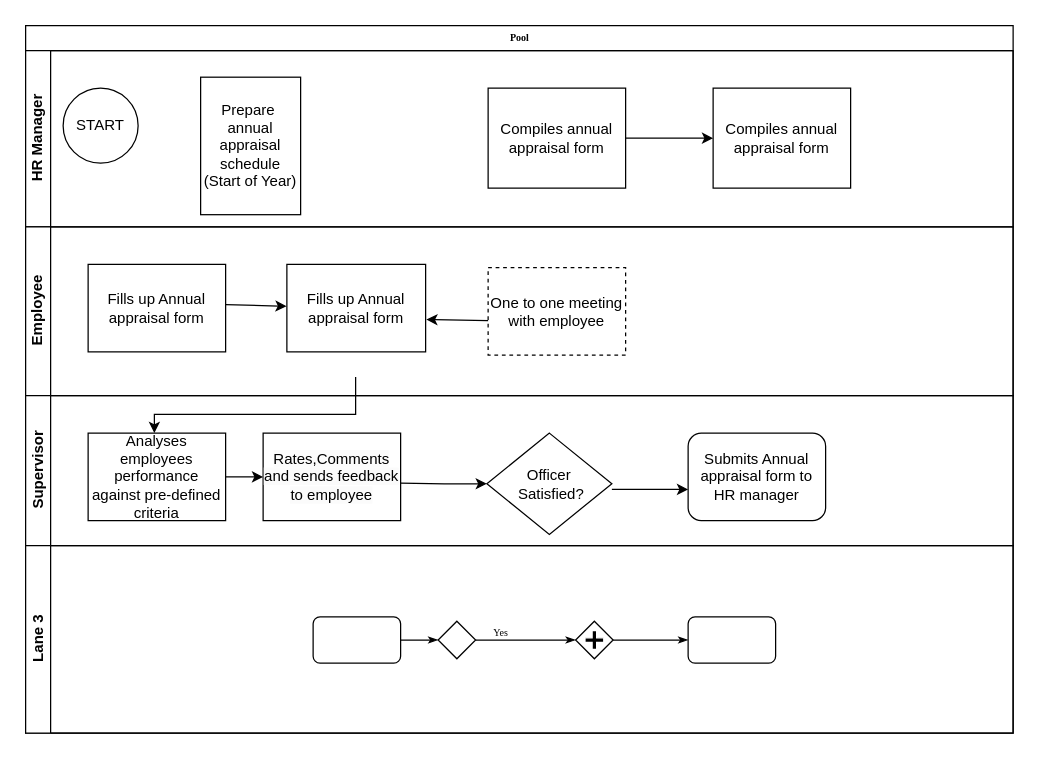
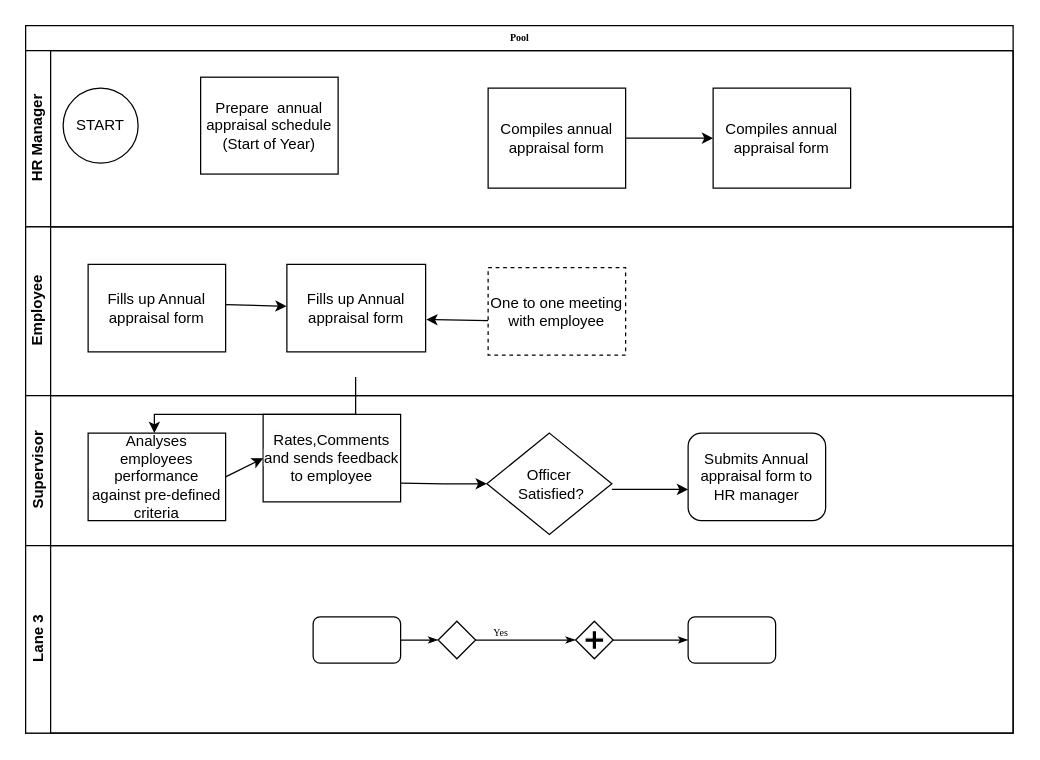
(251, 146) -> (269, 126)
(332, 477) -> (332, 458)
